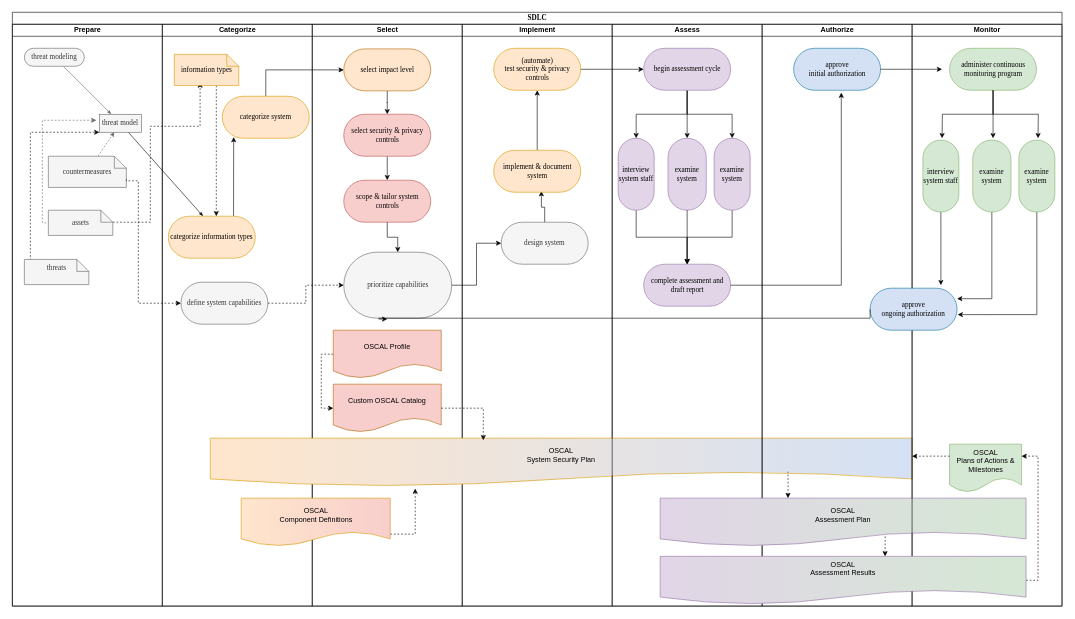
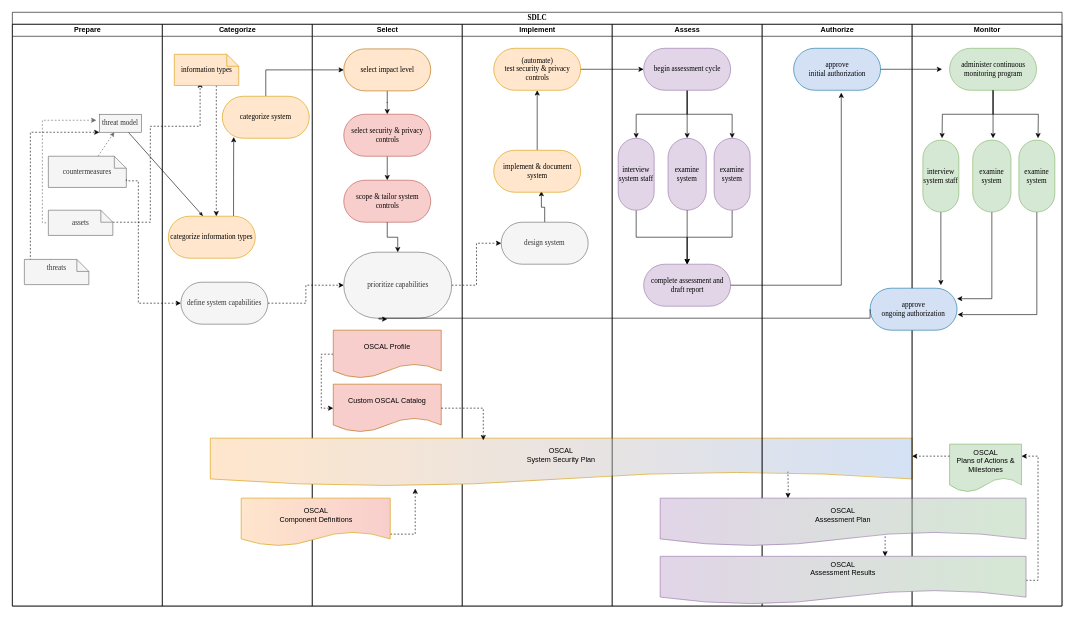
(54, 57) -> none
(86, 89) -> none
(477, 266) -> (477, 266)
